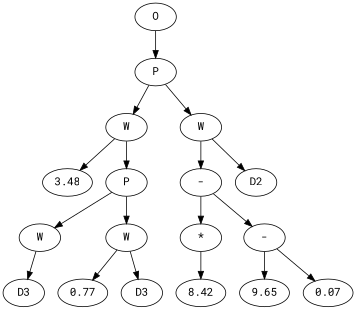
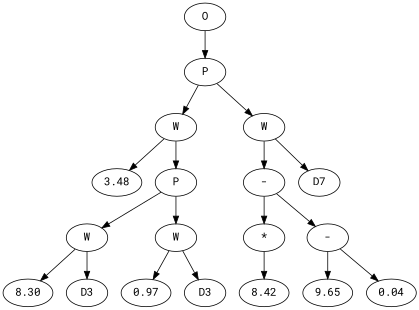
(256, 182) -> (319, 182)
none -> (28, 293)
(83, 293) -> (146, 293)
(328, 293) -> (391, 293)
